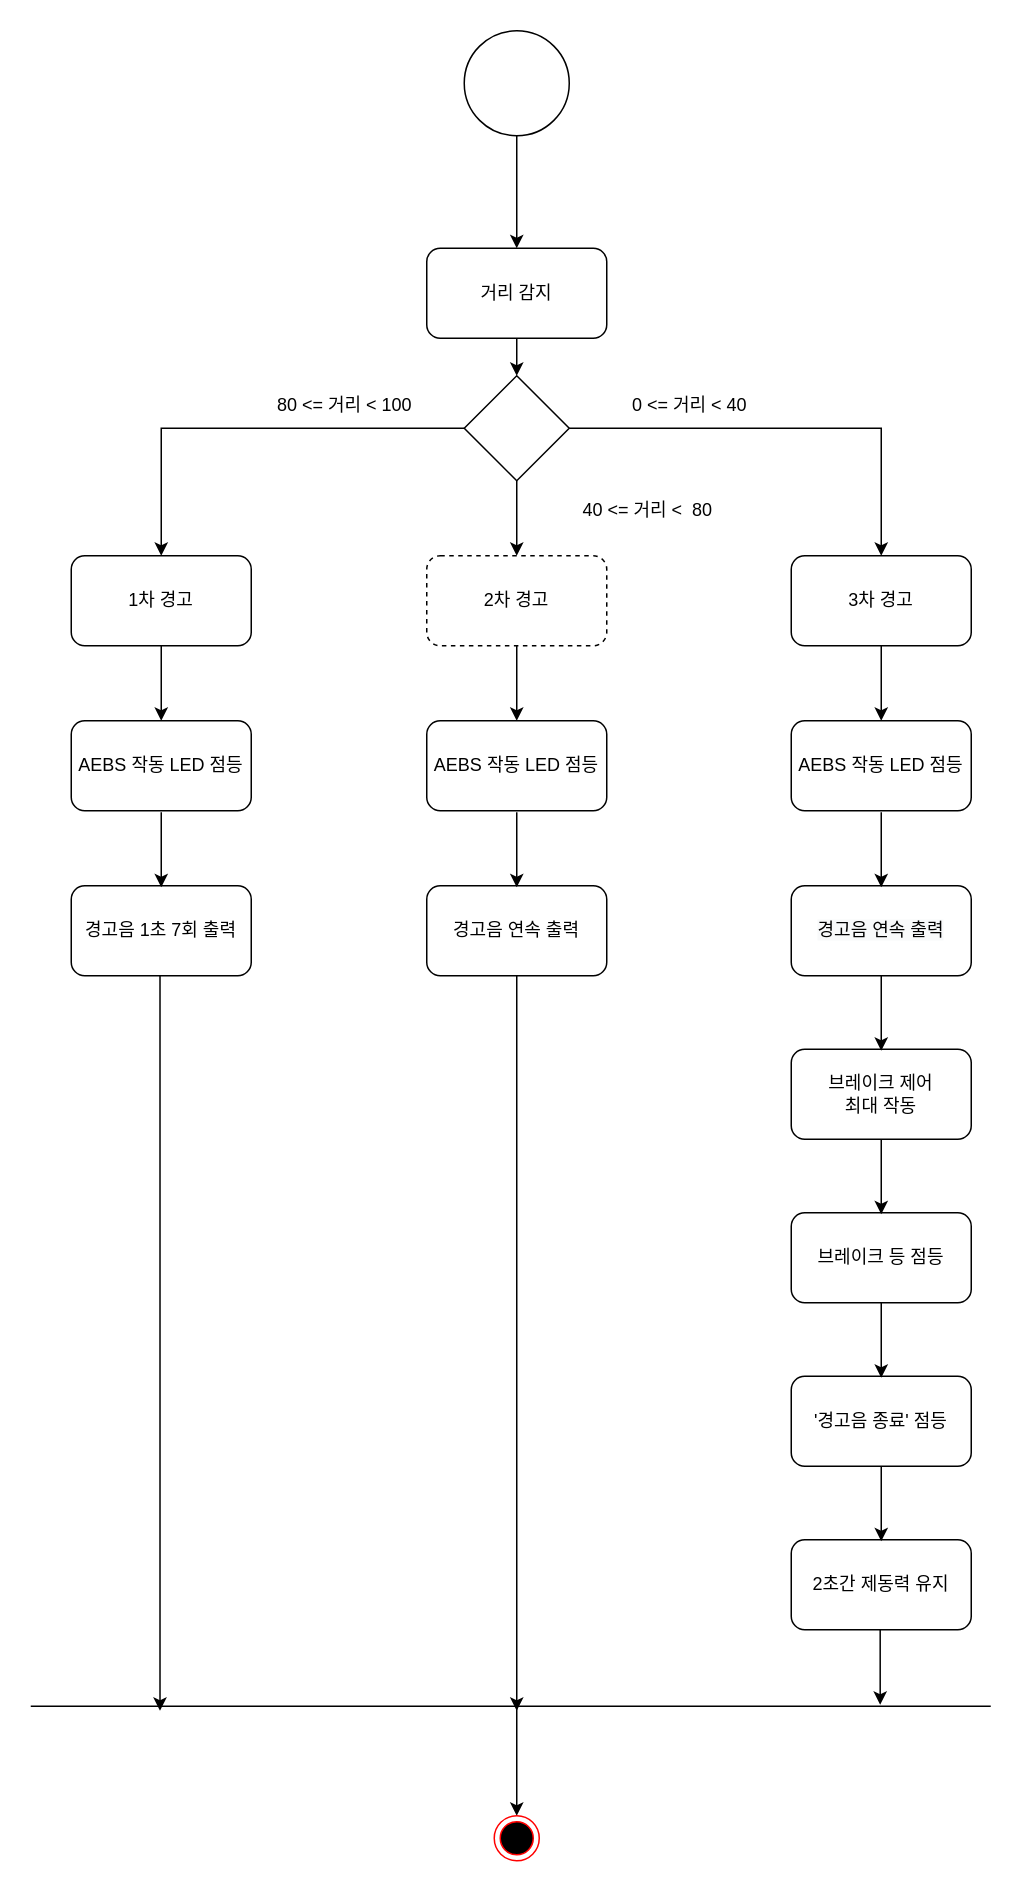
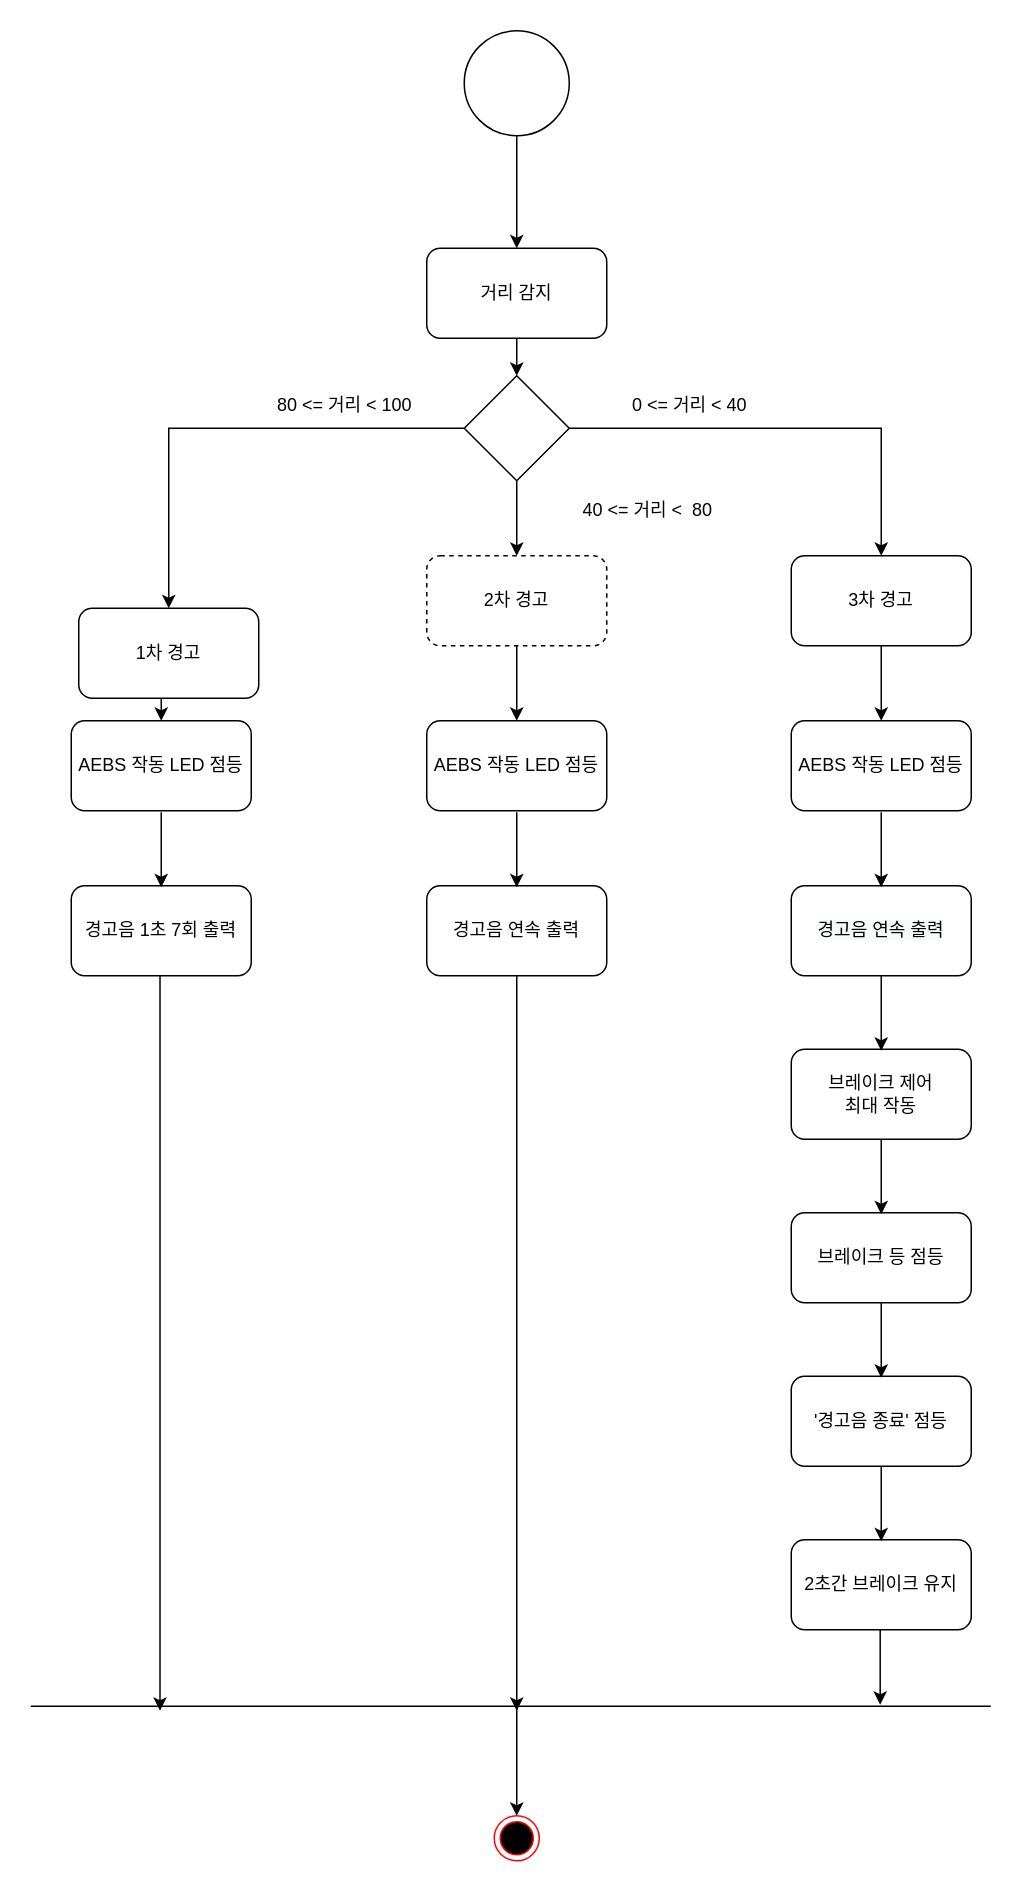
(161, 601) -> (169, 653)
(881, 1585) -> (881, 1585)
